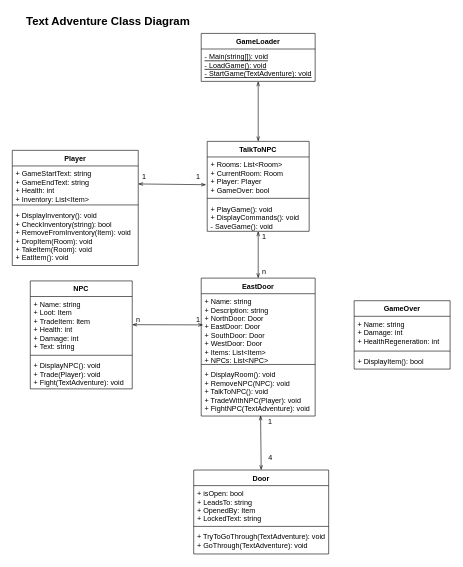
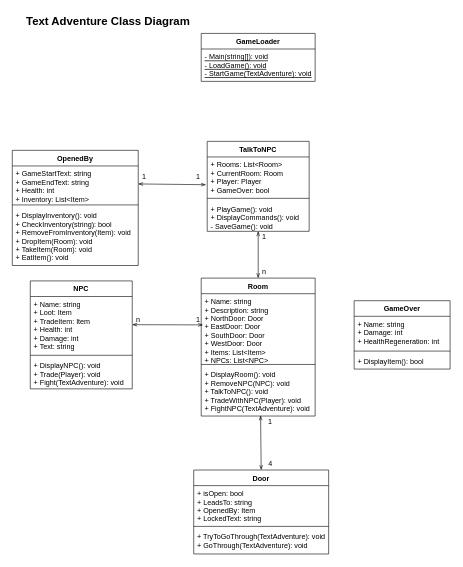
(258, 111) -> none
(75, 158) -> (75, 158)
(258, 286) -> (258, 286)
(270, 458) -> (270, 464)
